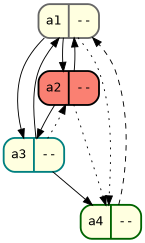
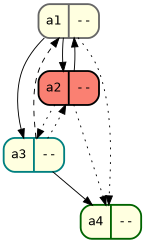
(35, 90) -> (35, 90)
(48, 117) -> (48, 117)
(125, 122) -> none
